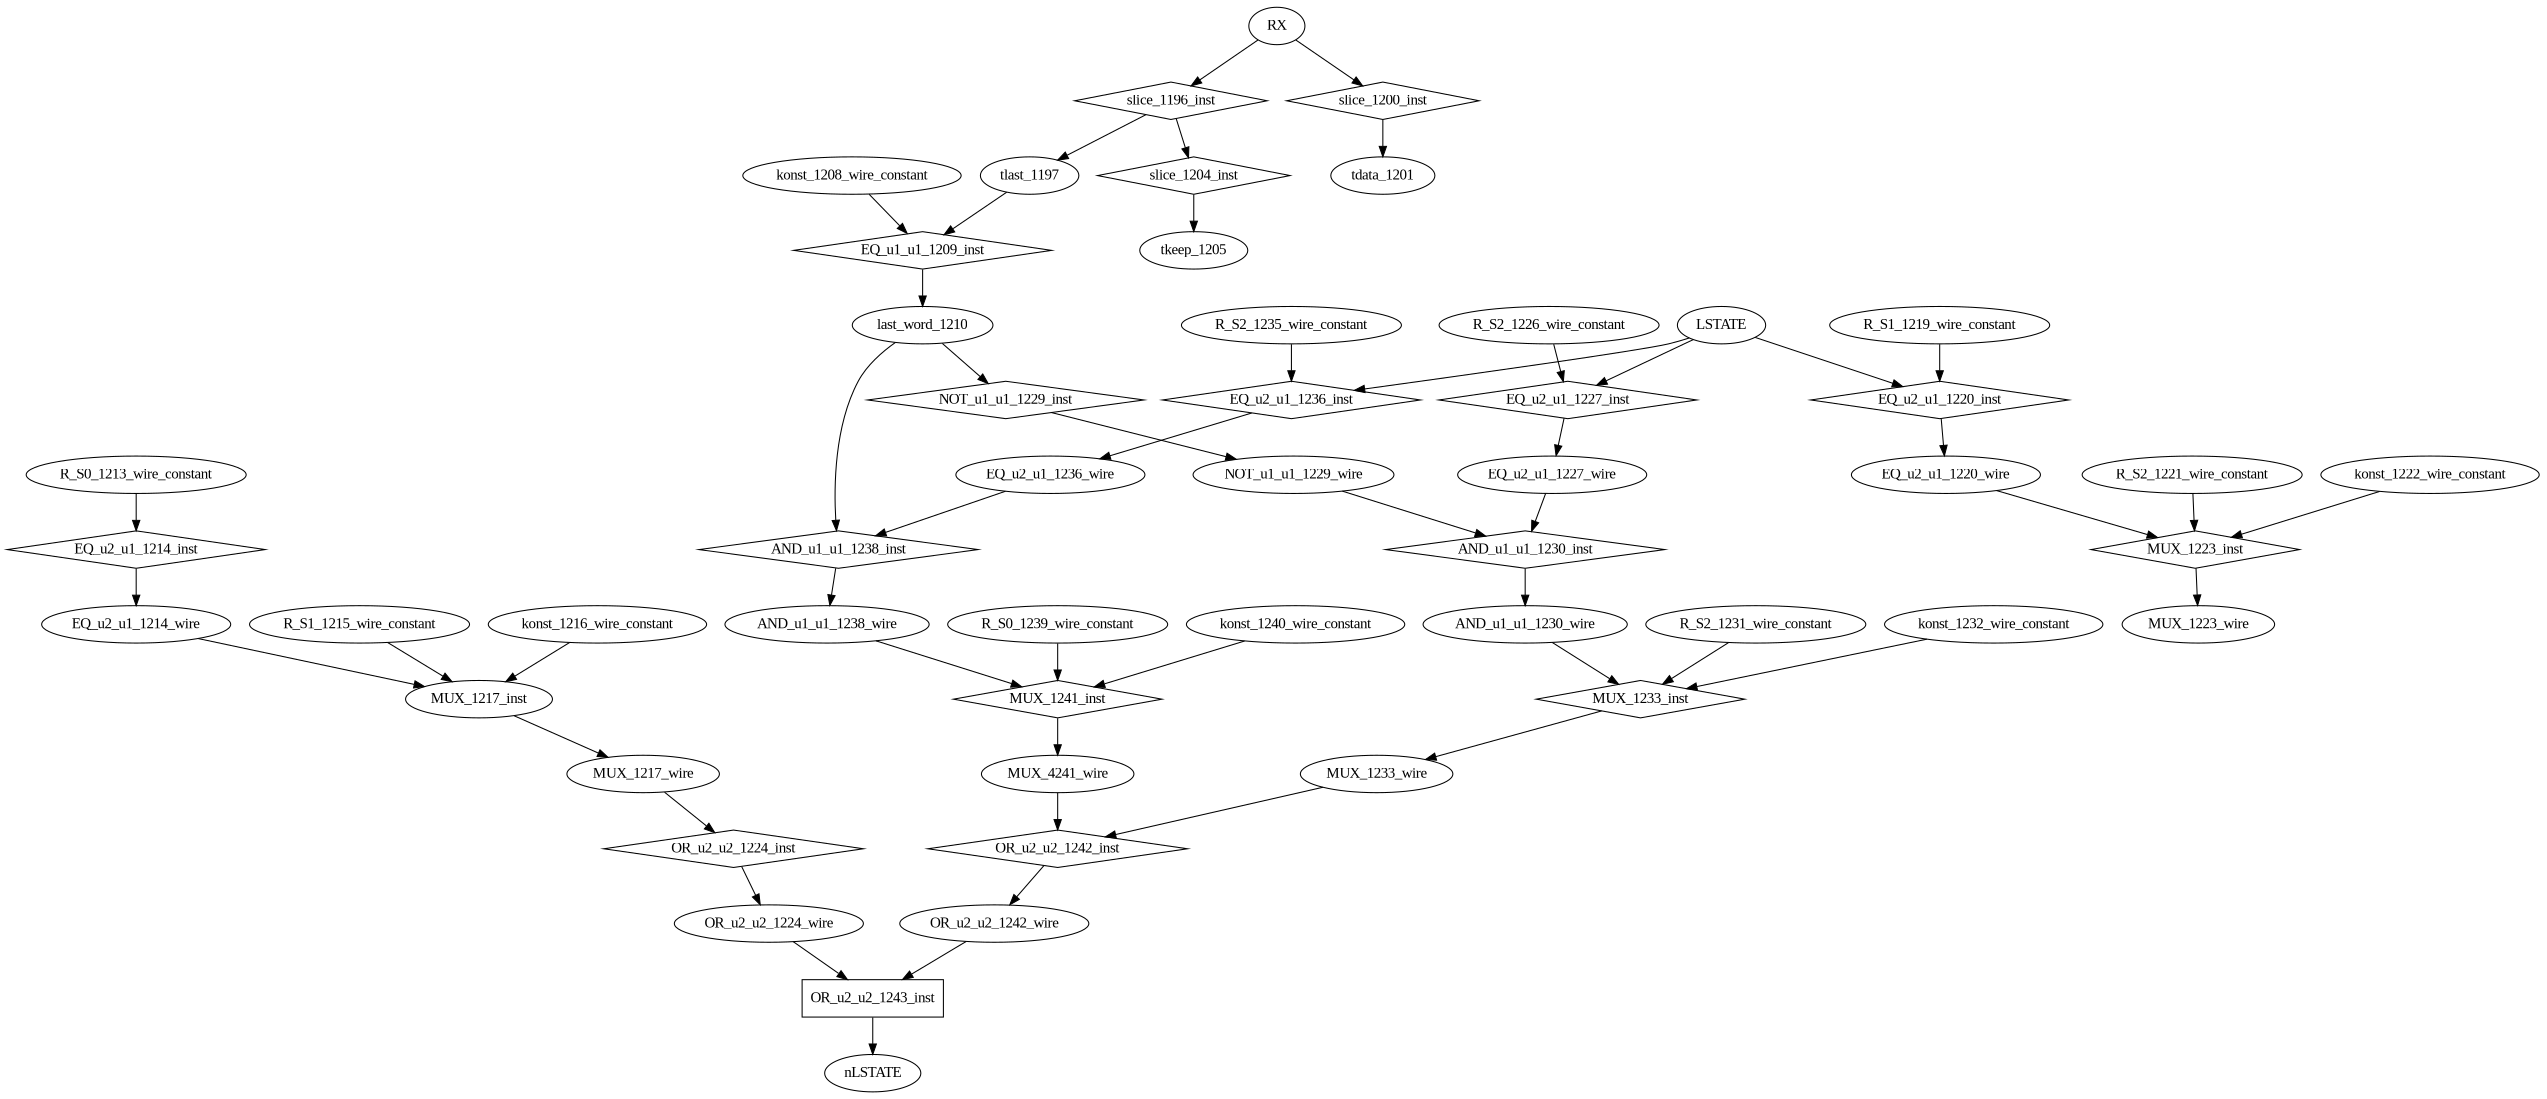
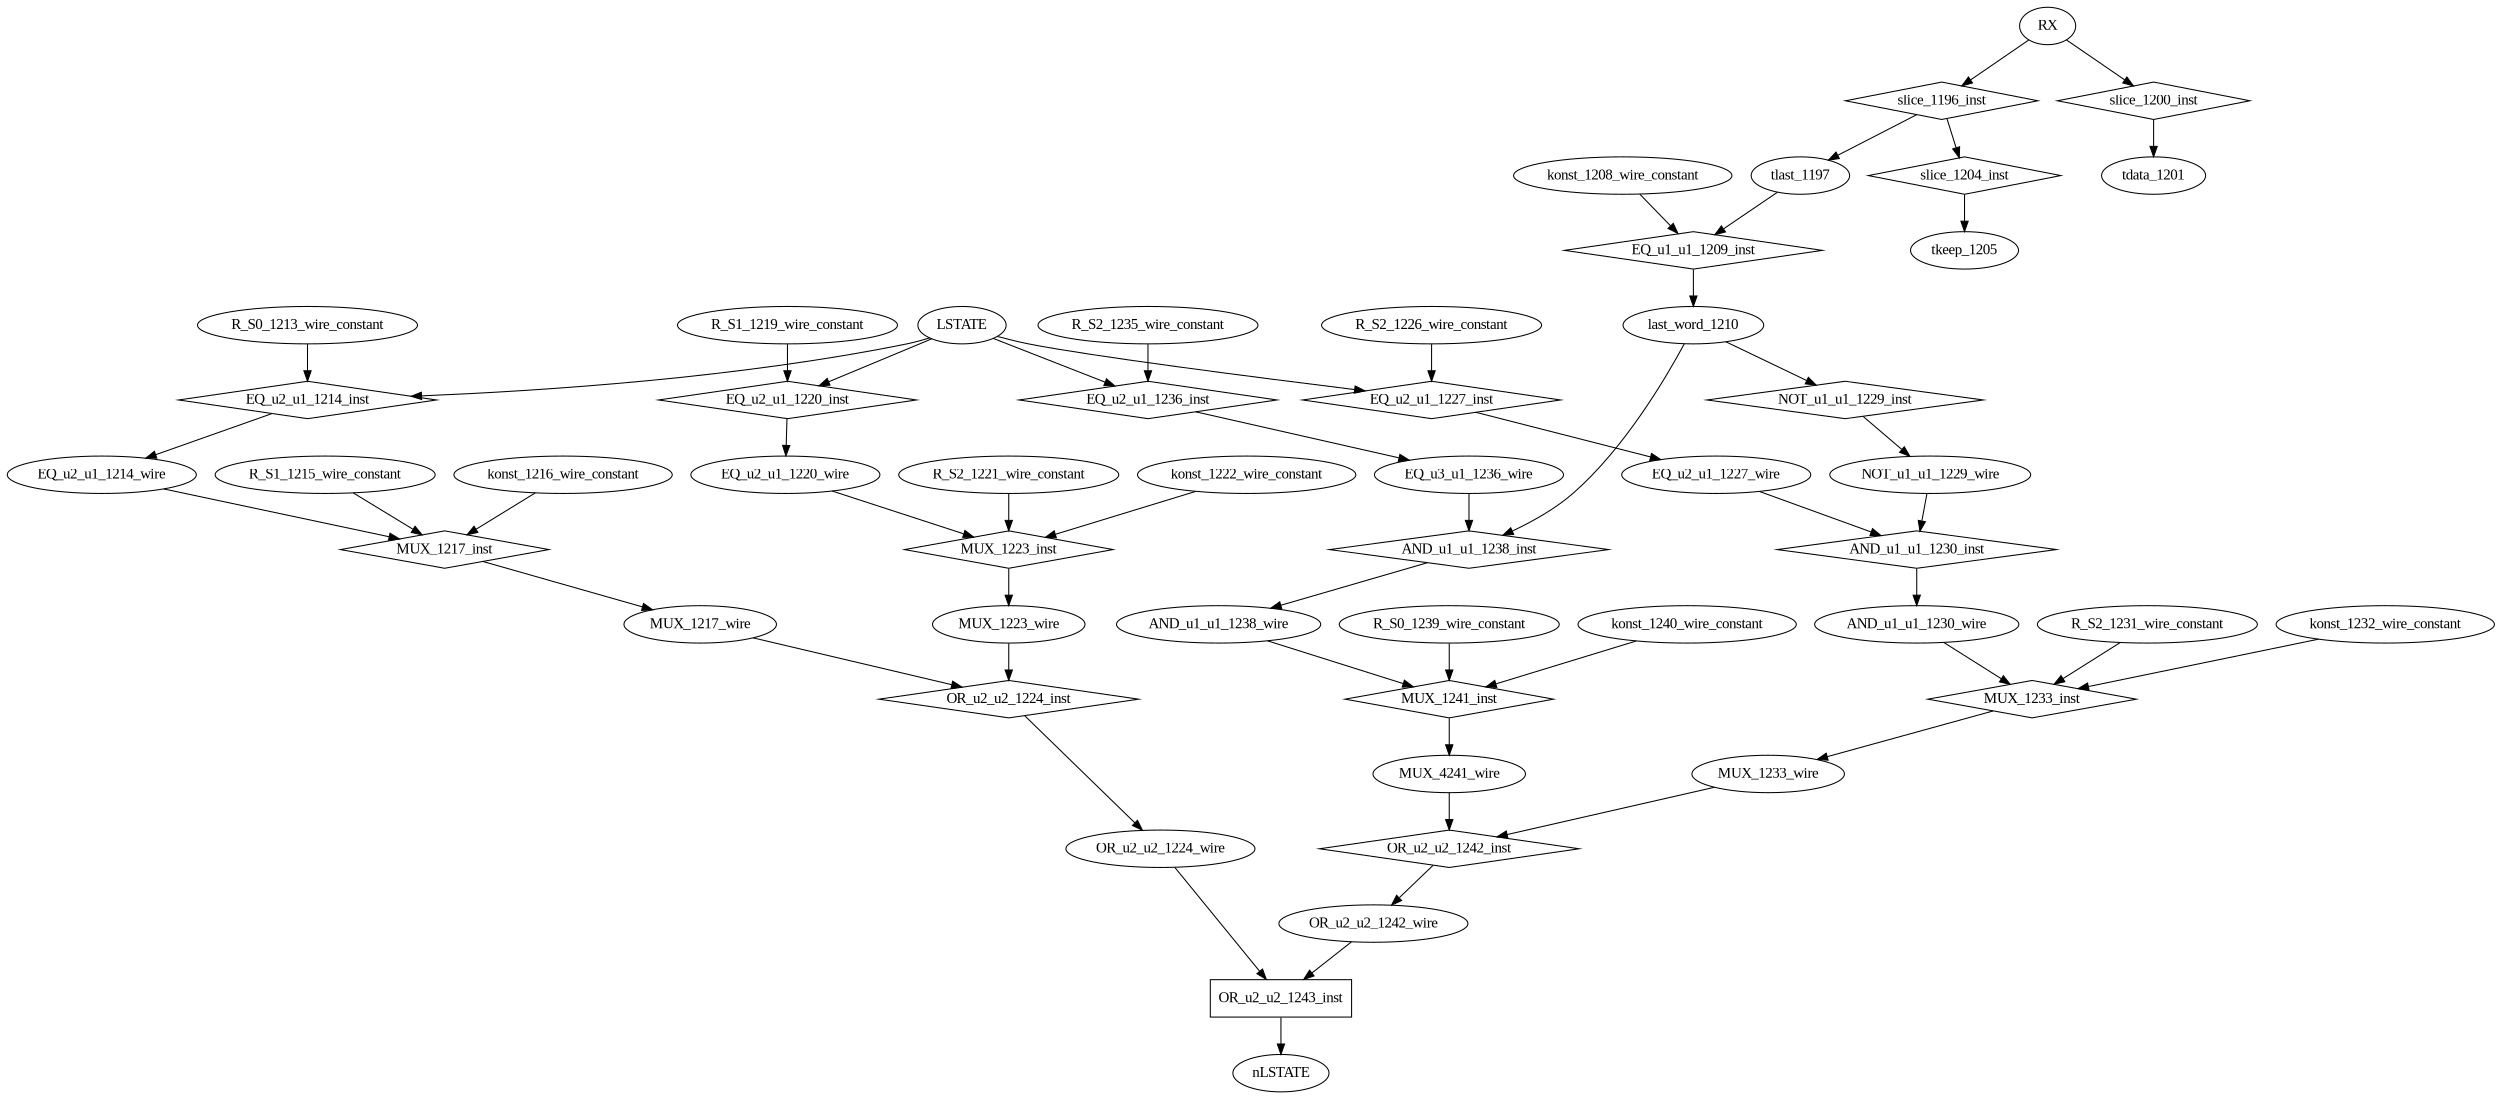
none -> (677, 378)
(1050, 475) -> (1469, 475)
none -> (1009, 657)
(479, 699) -> (445, 550)
